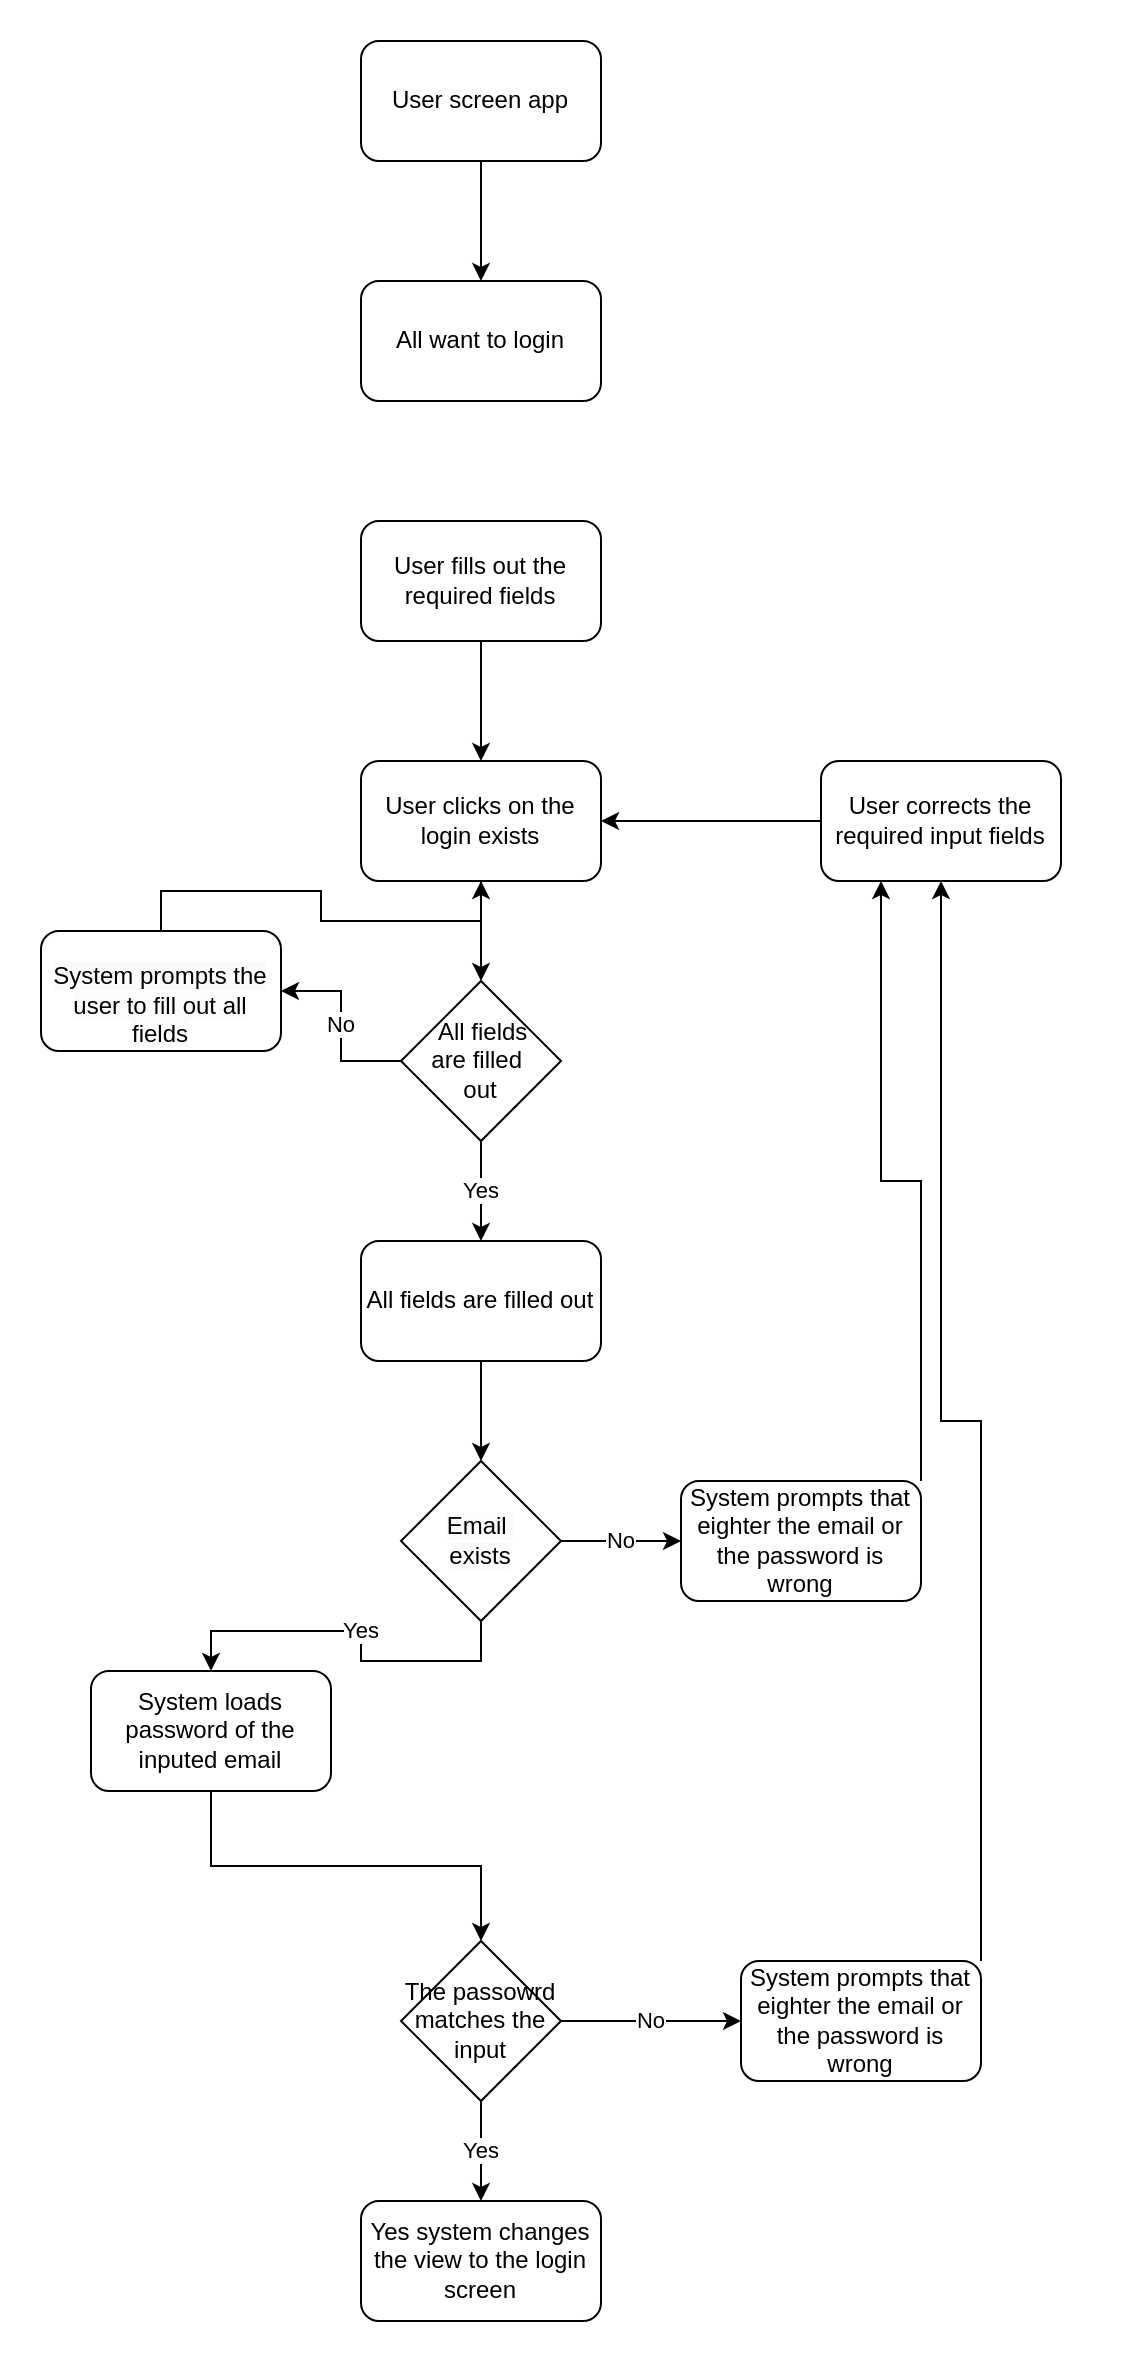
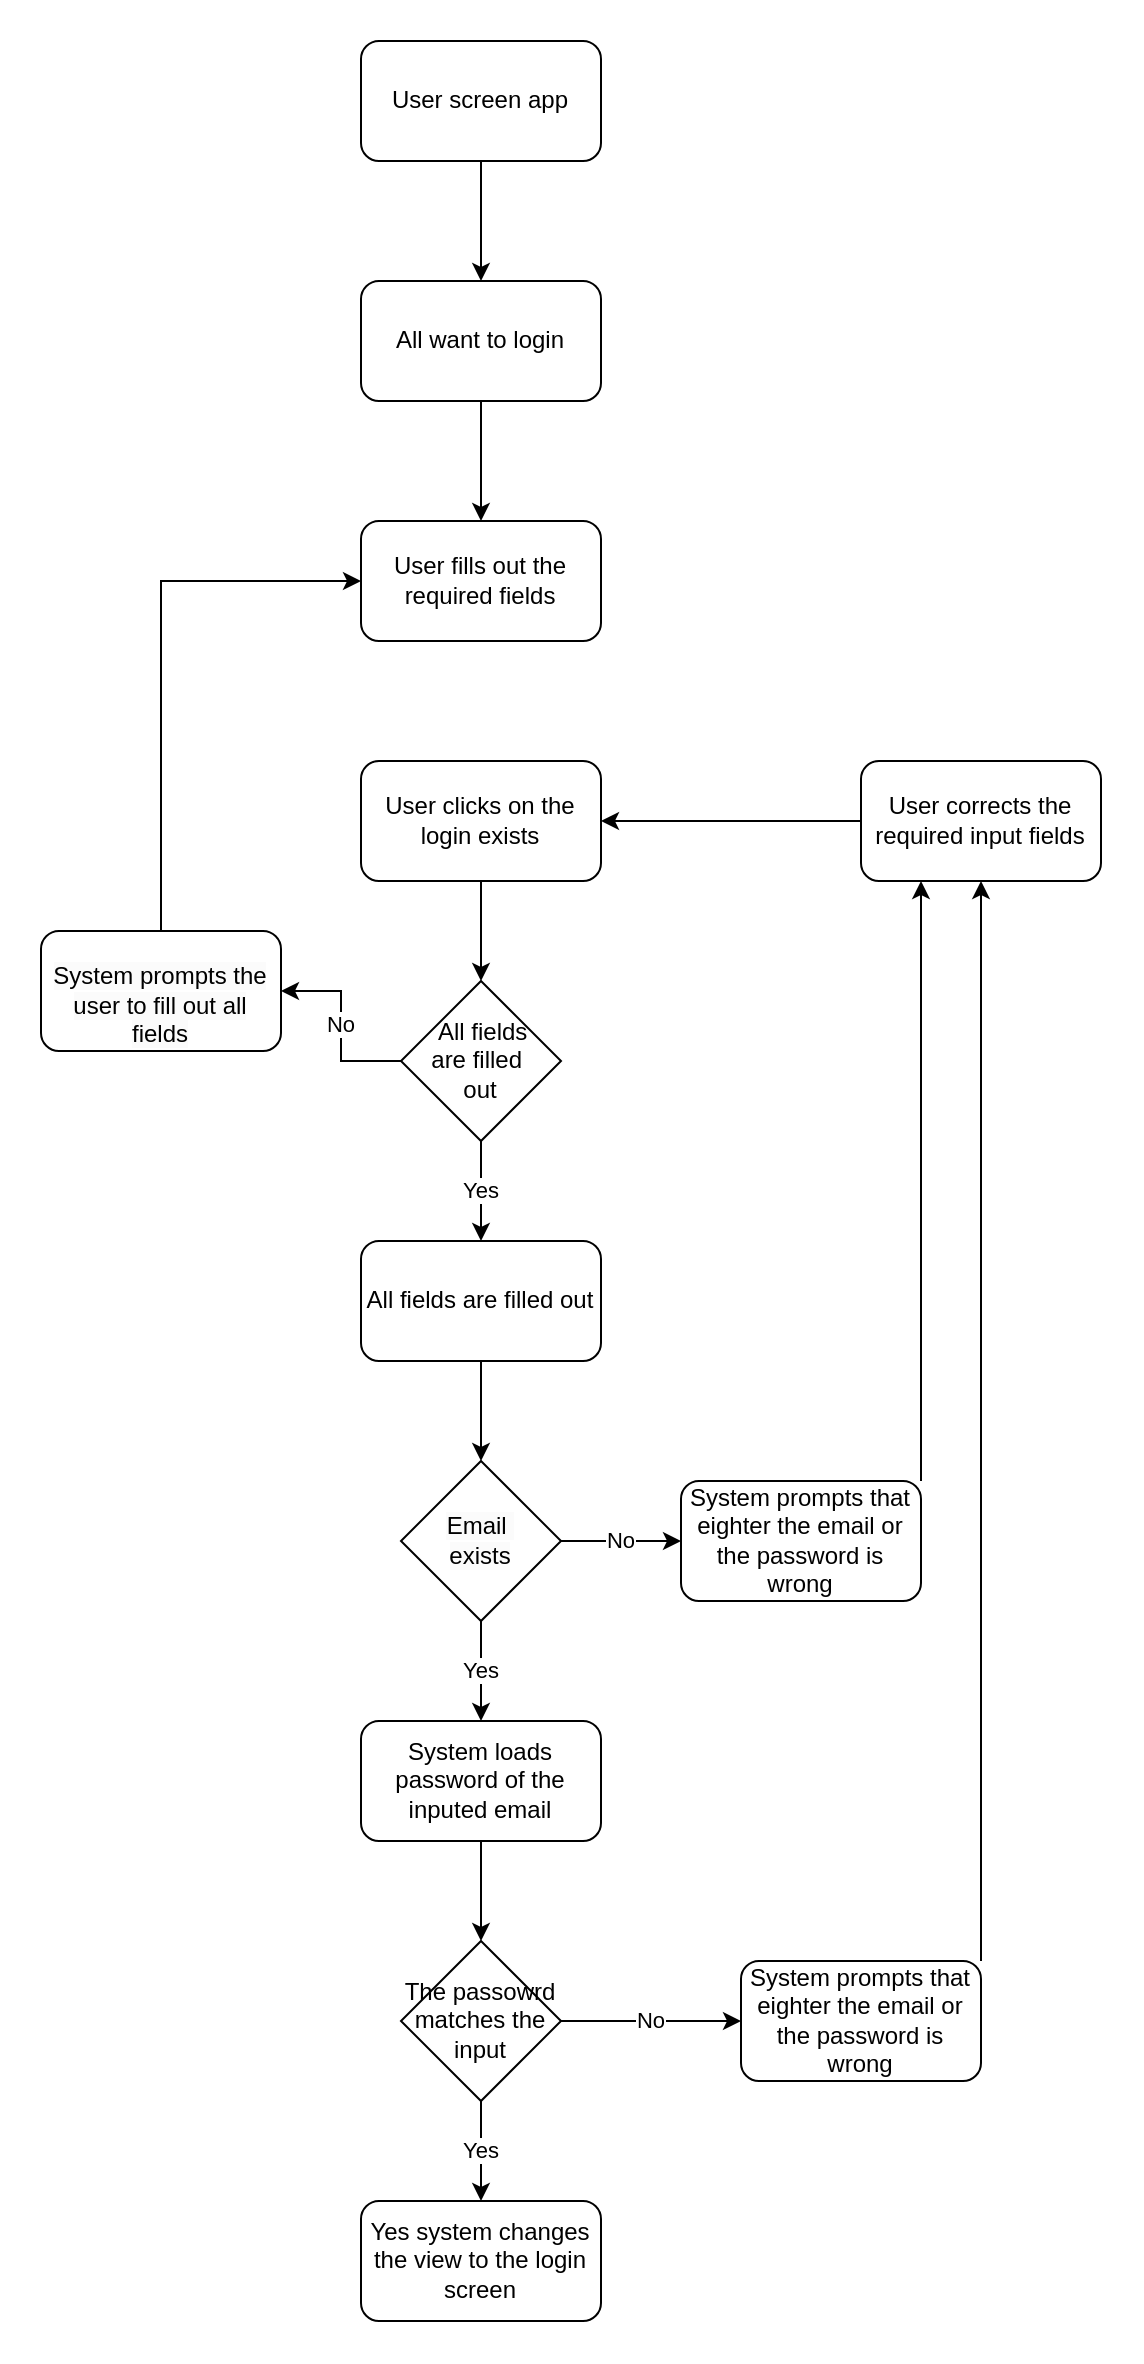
none -> (481, 454)
(481, 694) -> none
(941, 821) -> (981, 821)
(321, 903) -> (161, 644)
(211, 1731) -> (481, 1781)
